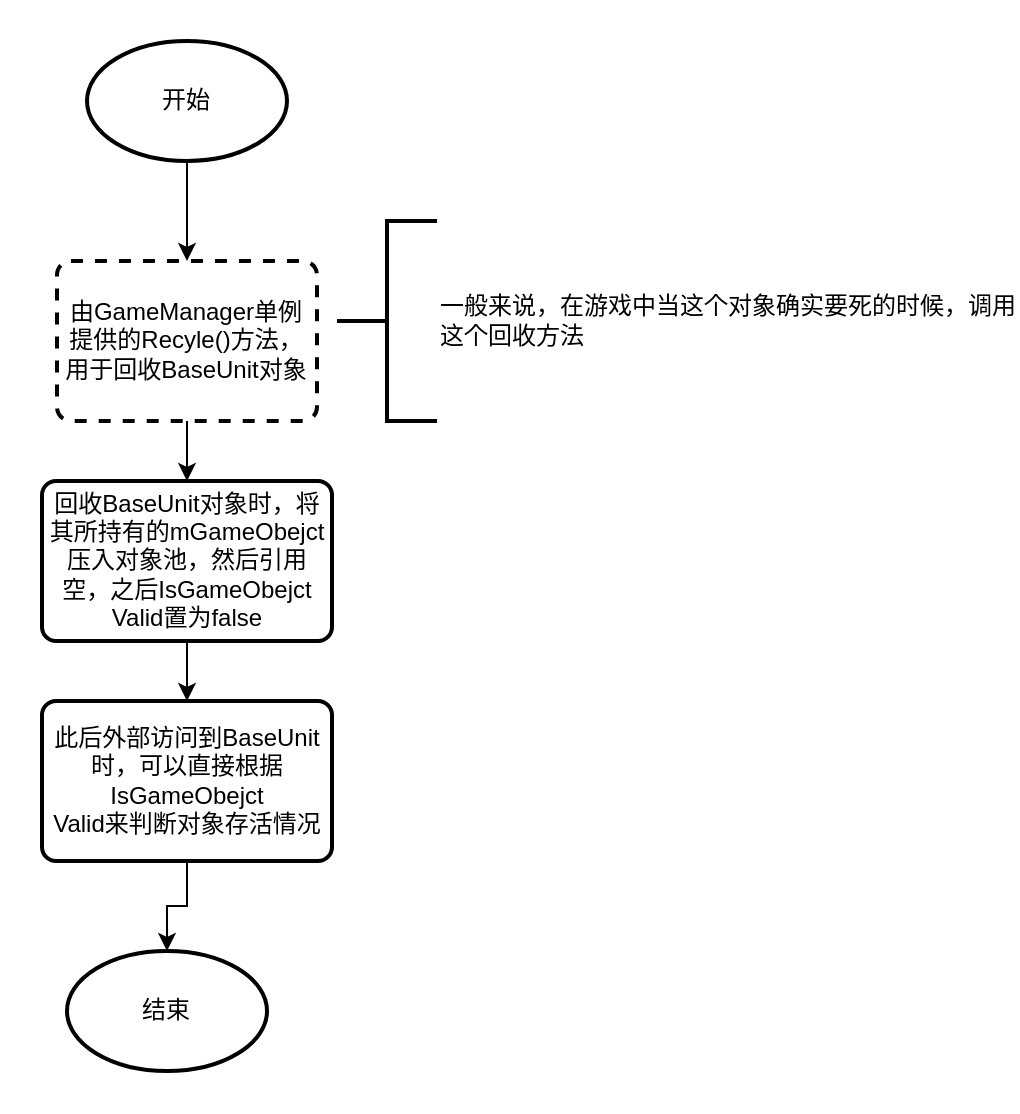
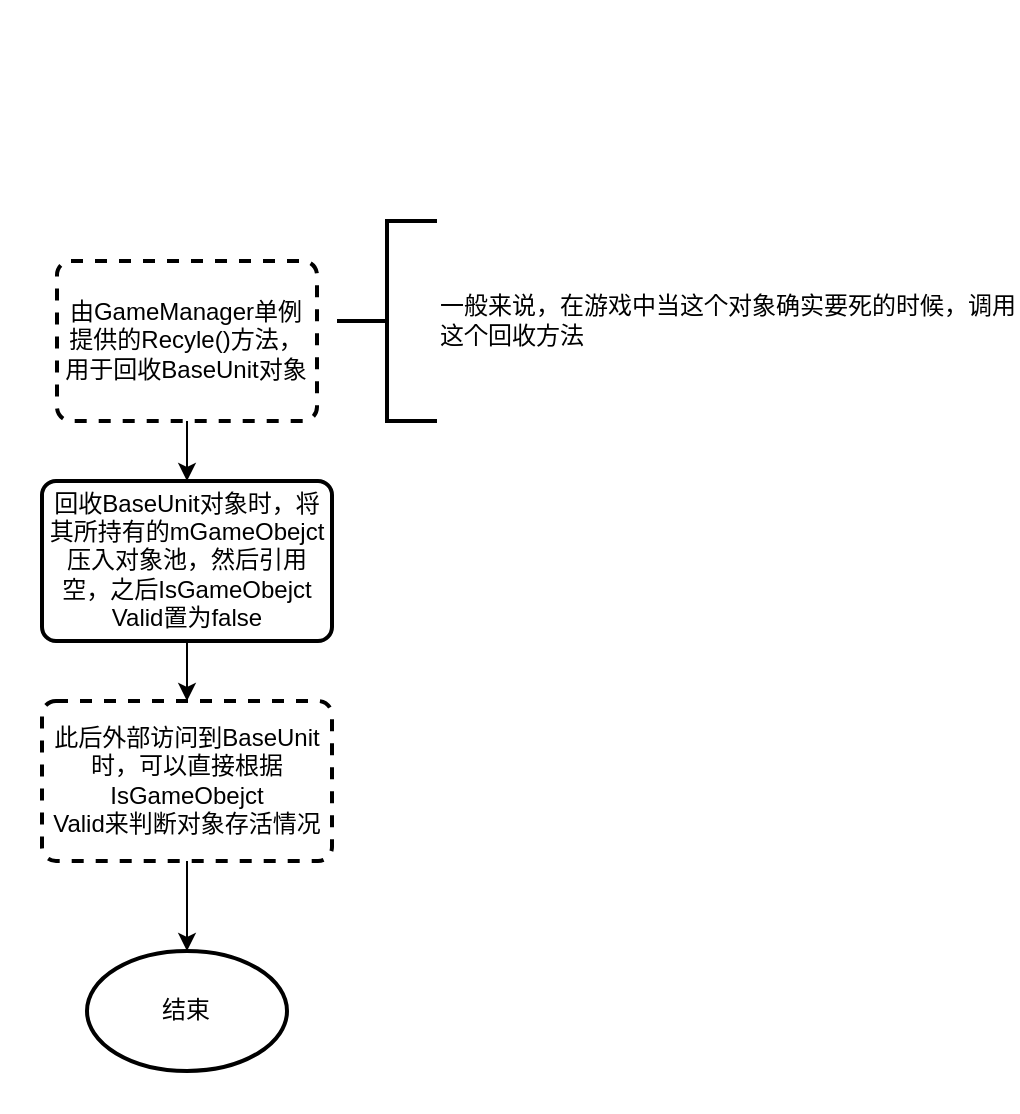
(187, 101) -> none
(187, 204) -> none
(187, 781) -> (187, 781)
(167, 1011) -> (187, 1011)
